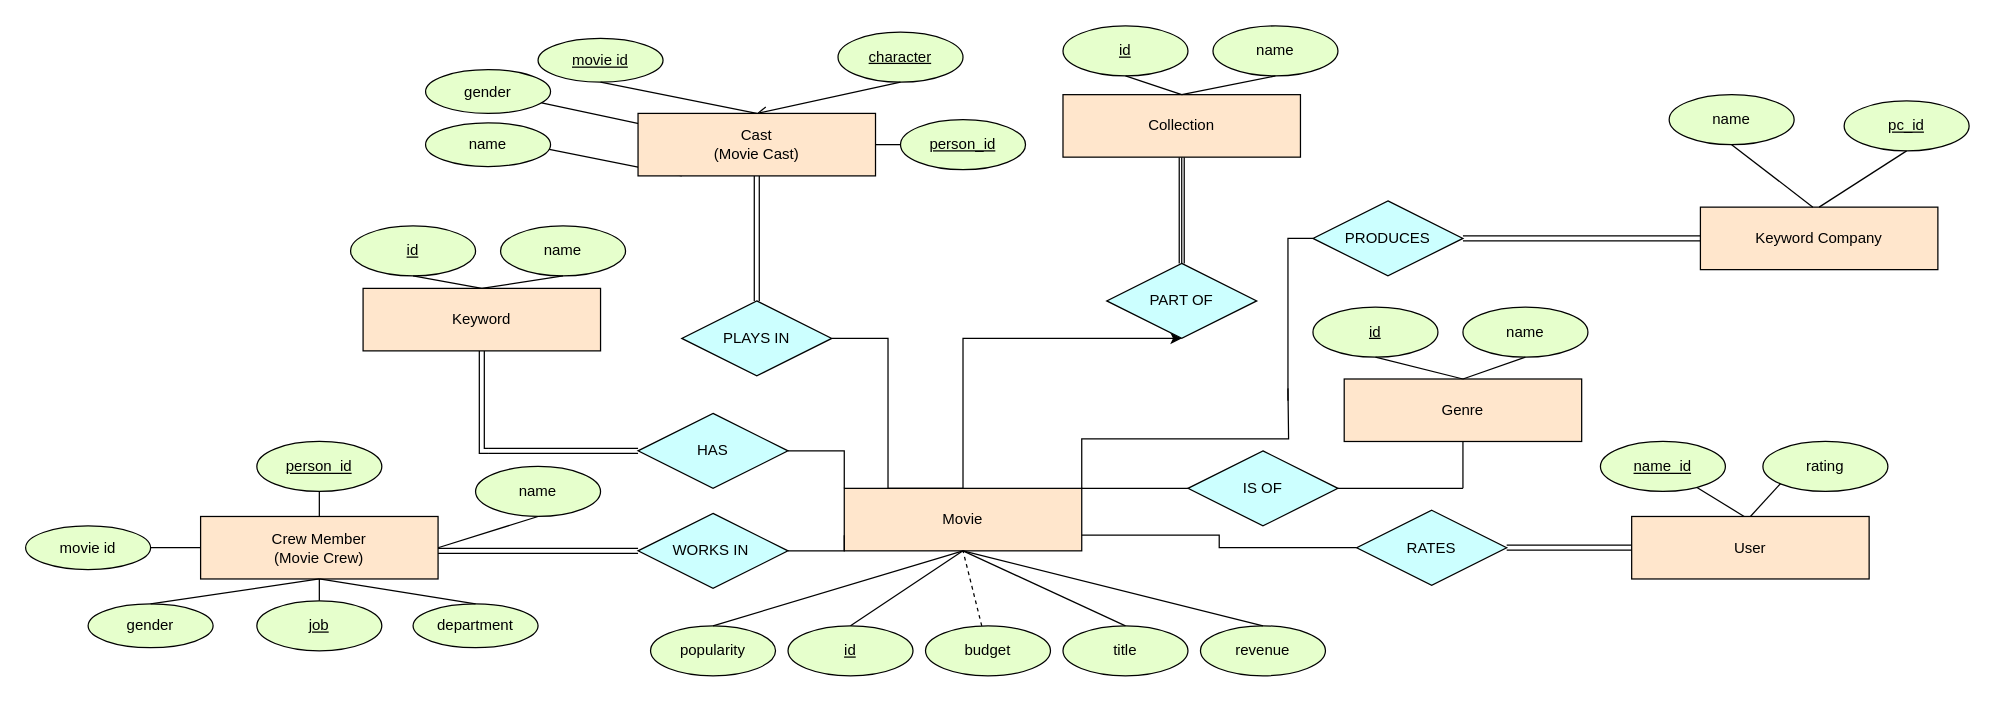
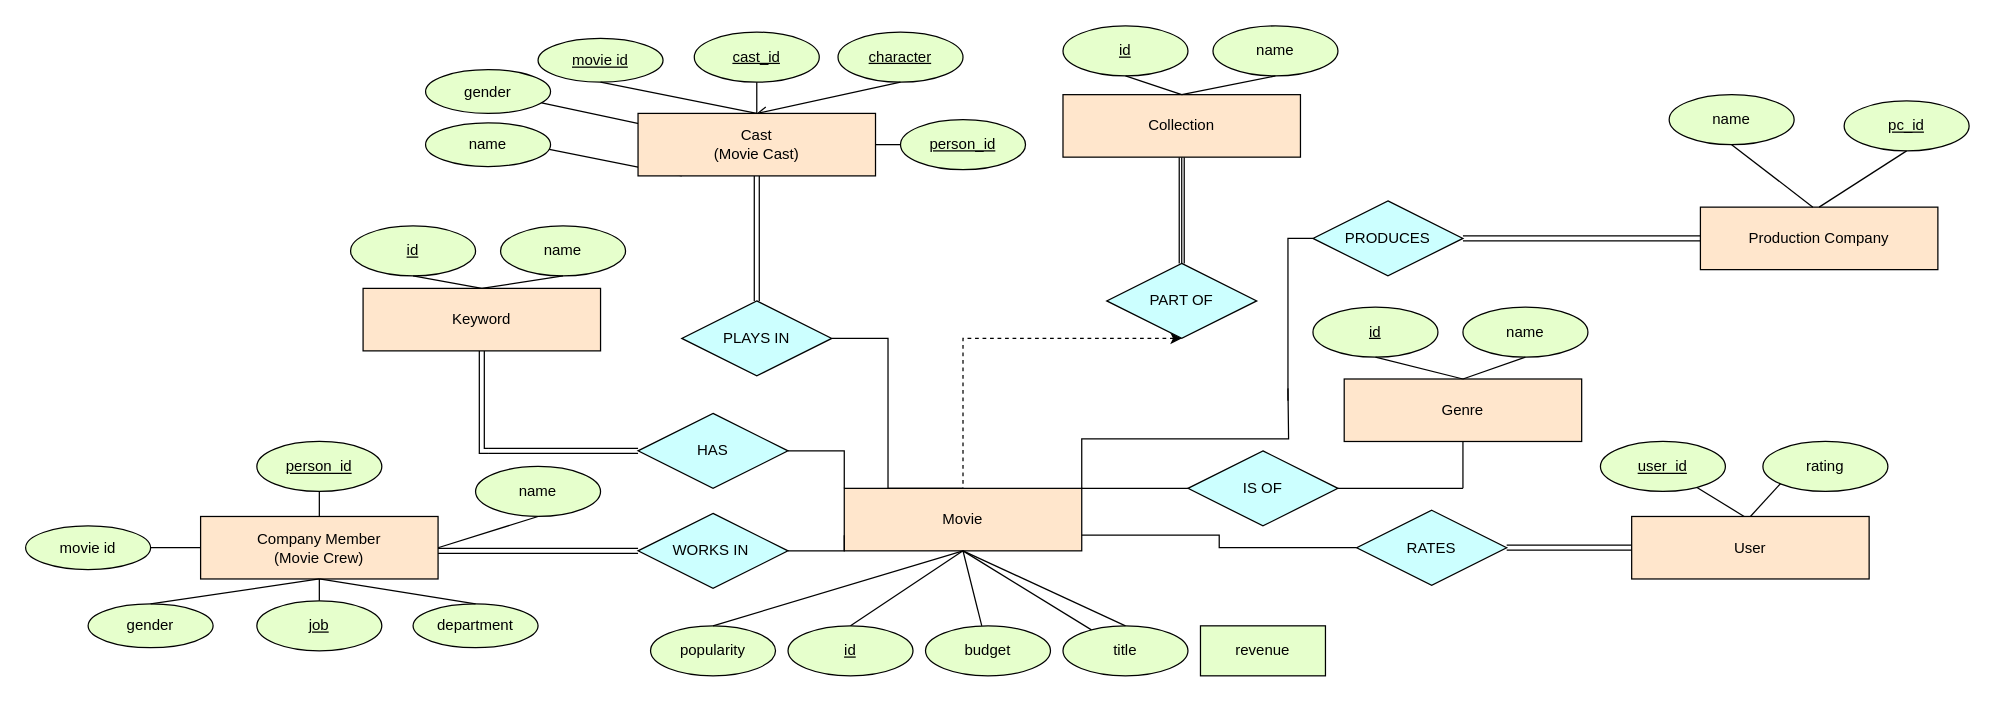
none -> (757, 57)
none -> (757, 98)
(1819, 238) -> (1819, 238)
(993, 338) -> (993, 338)
(1663, 467) -> (1663, 467)
(319, 548) -> (319, 548)
(973, 589) -> (973, 589)
(1118, 589) -> (1031, 592)
(1263, 651) -> (1263, 651)
